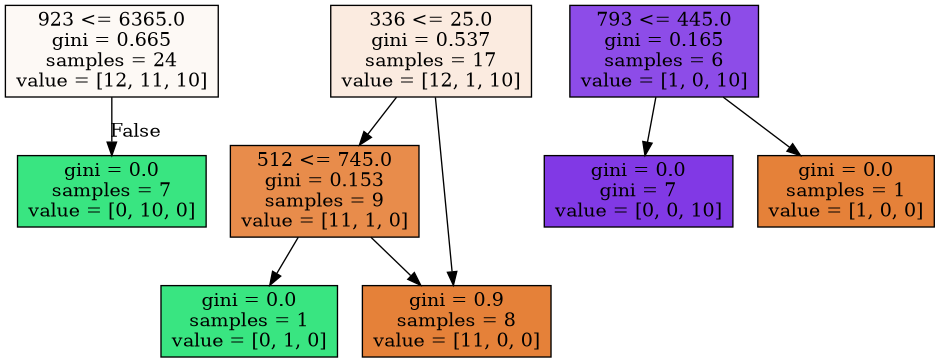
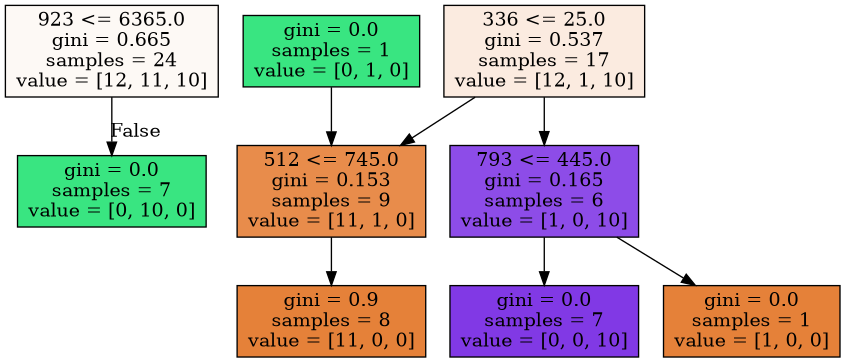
(444, 184) -> (544, 114)
(639, 191) -> (544, 321)
(288, 255) -> (331, 109)
